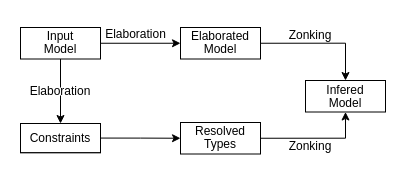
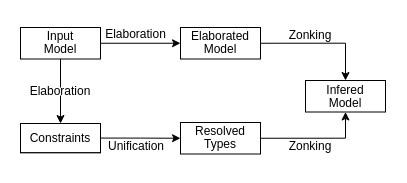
none -> (137, 147)
